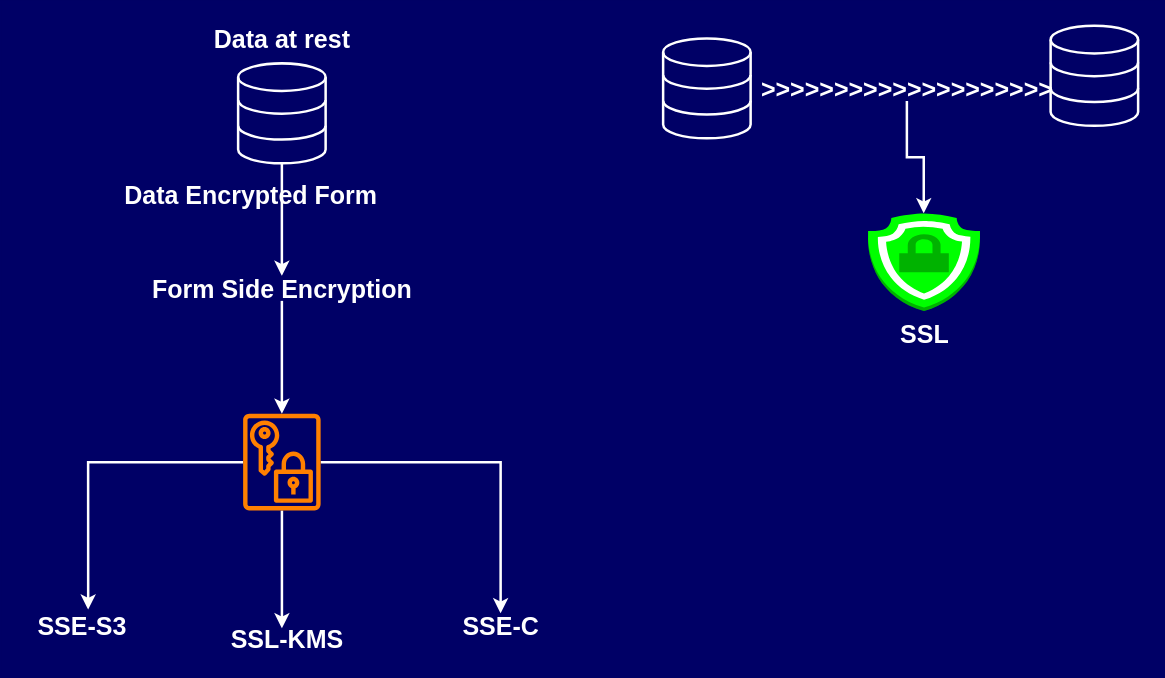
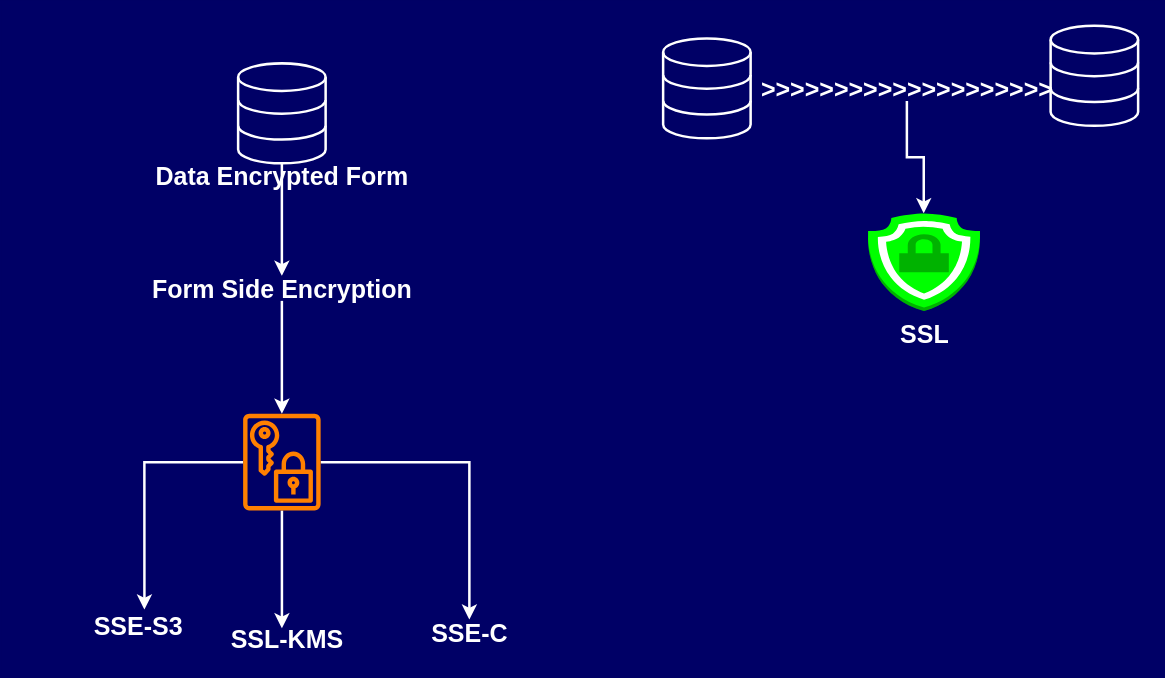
(282, 38) -> none
(251, 194) -> (282, 176)
(82, 626) -> (138, 626)
(501, 626) -> (469, 632)
